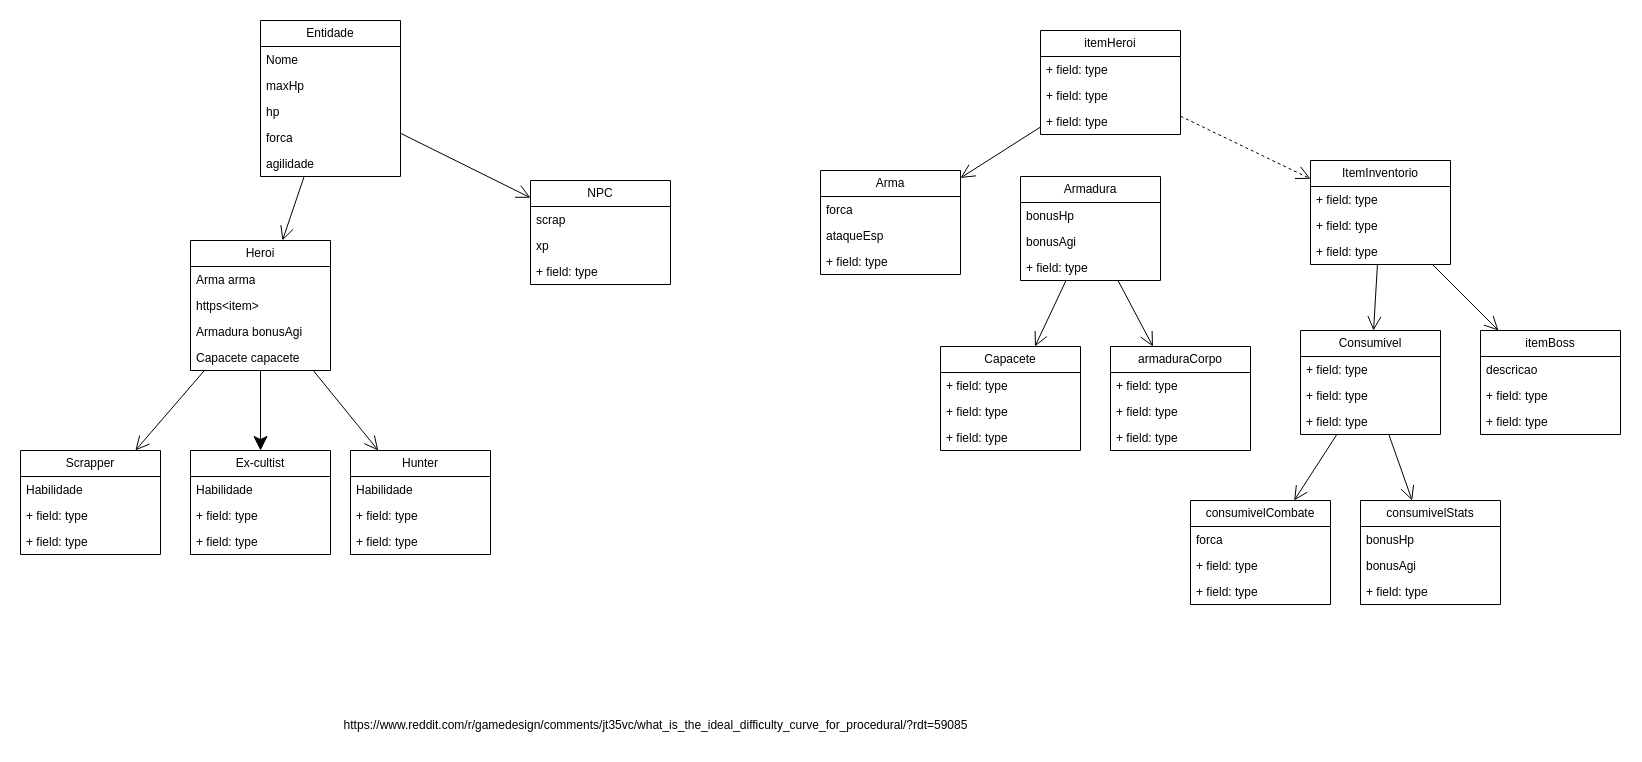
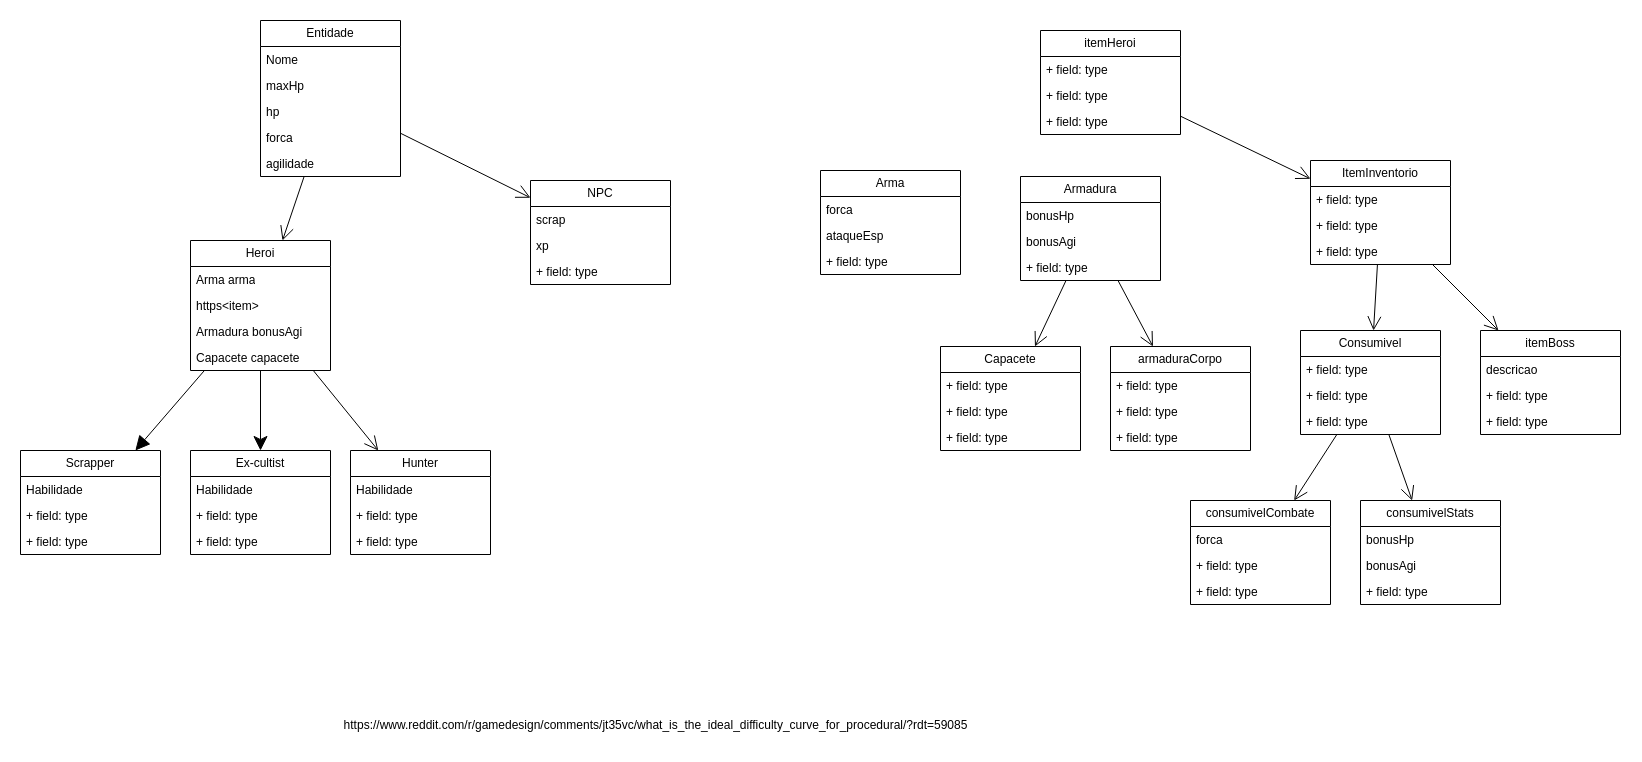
(1243, 146) -> (1243, 146)
(1001, 152) -> none
(142, 443) -> (146, 438)
